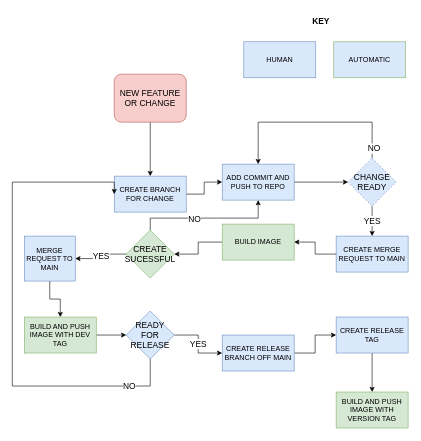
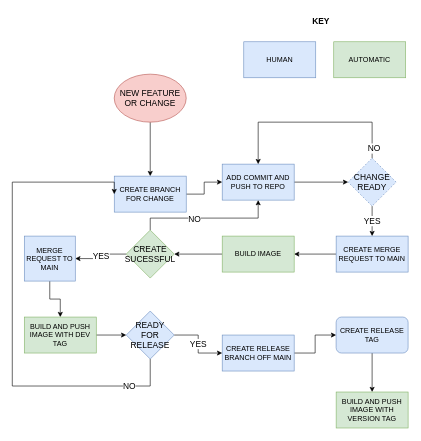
(370, 60) -> (370, 60)
(150, 98) -> (150, 98)
(258, 242) -> (258, 254)
(372, 335) -> (372, 335)
